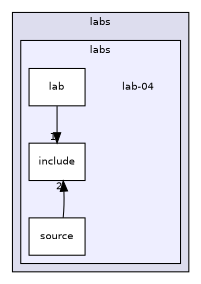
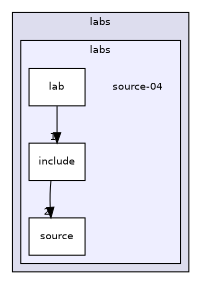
(138, 87) -> (138, 87)
(64, 205) -> (50, 194)
